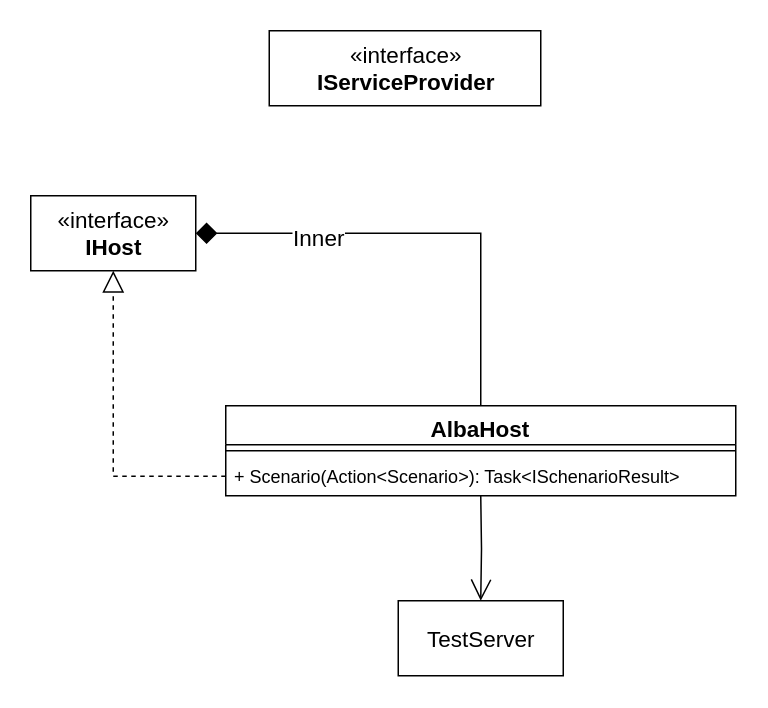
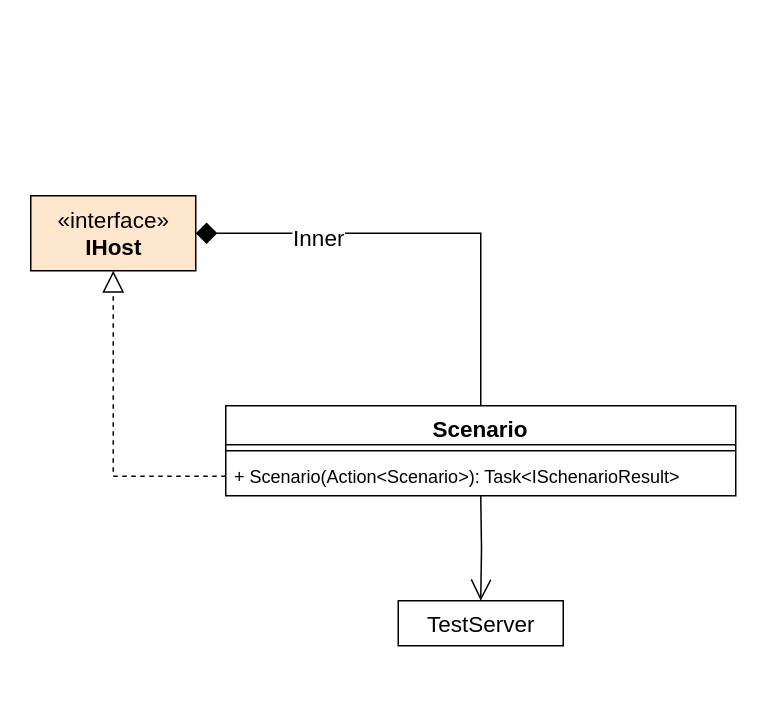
(405, 68) -> none
(113, 233) -> (113, 233)
(480, 429) -> (480, 429)
(481, 638) -> (481, 623)
